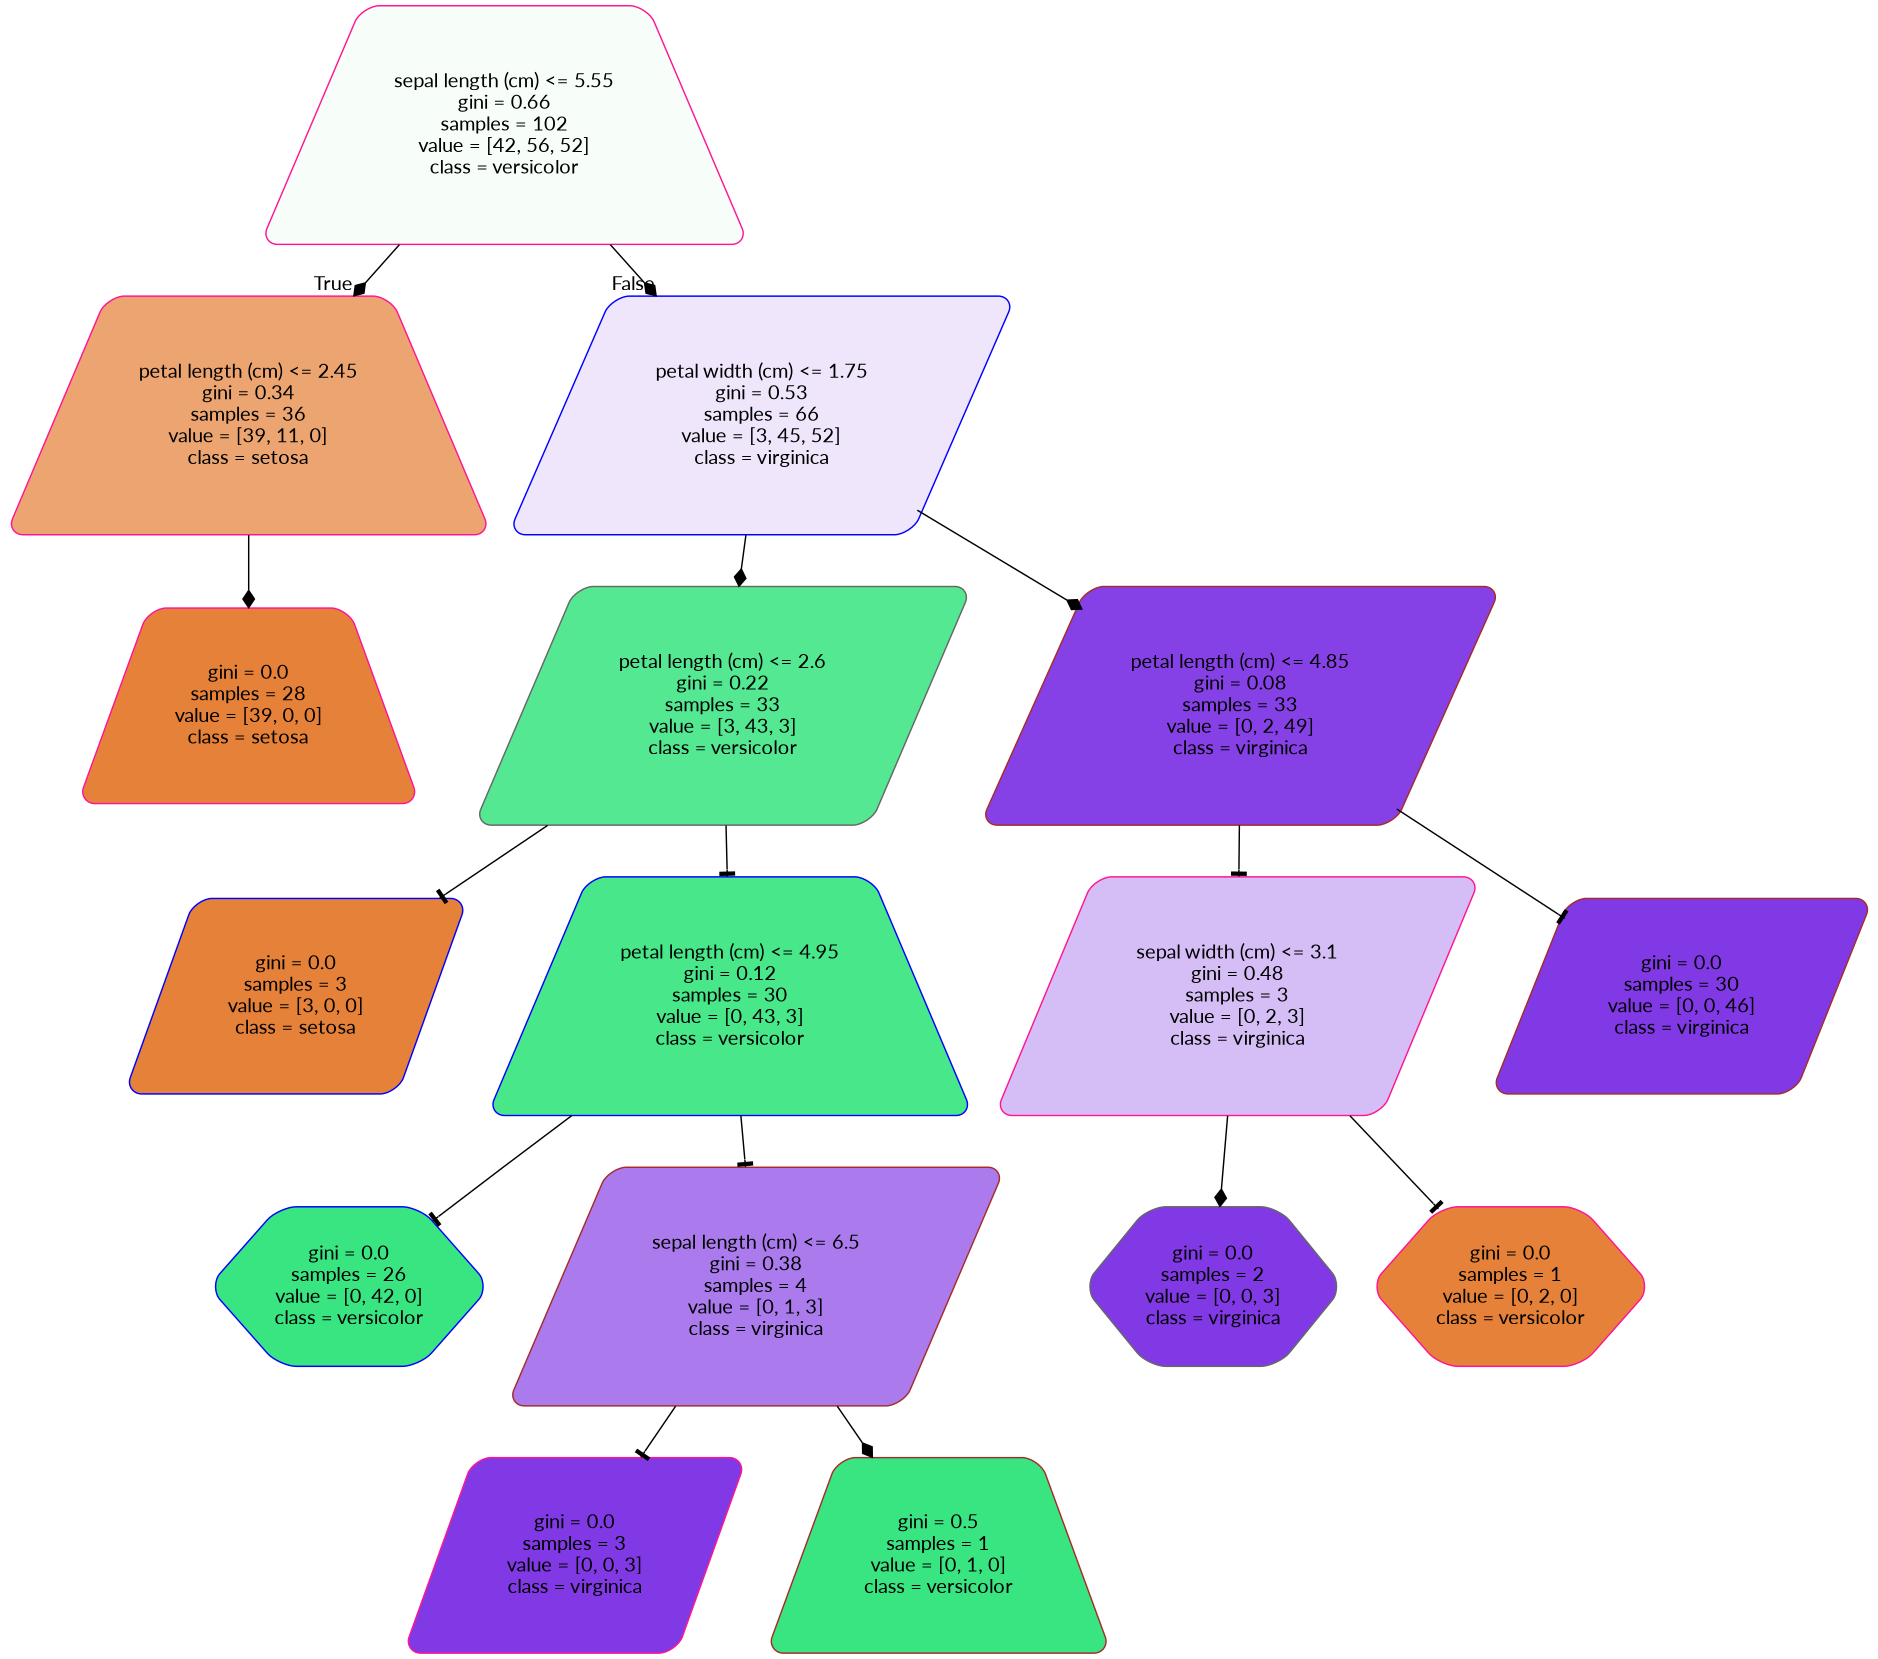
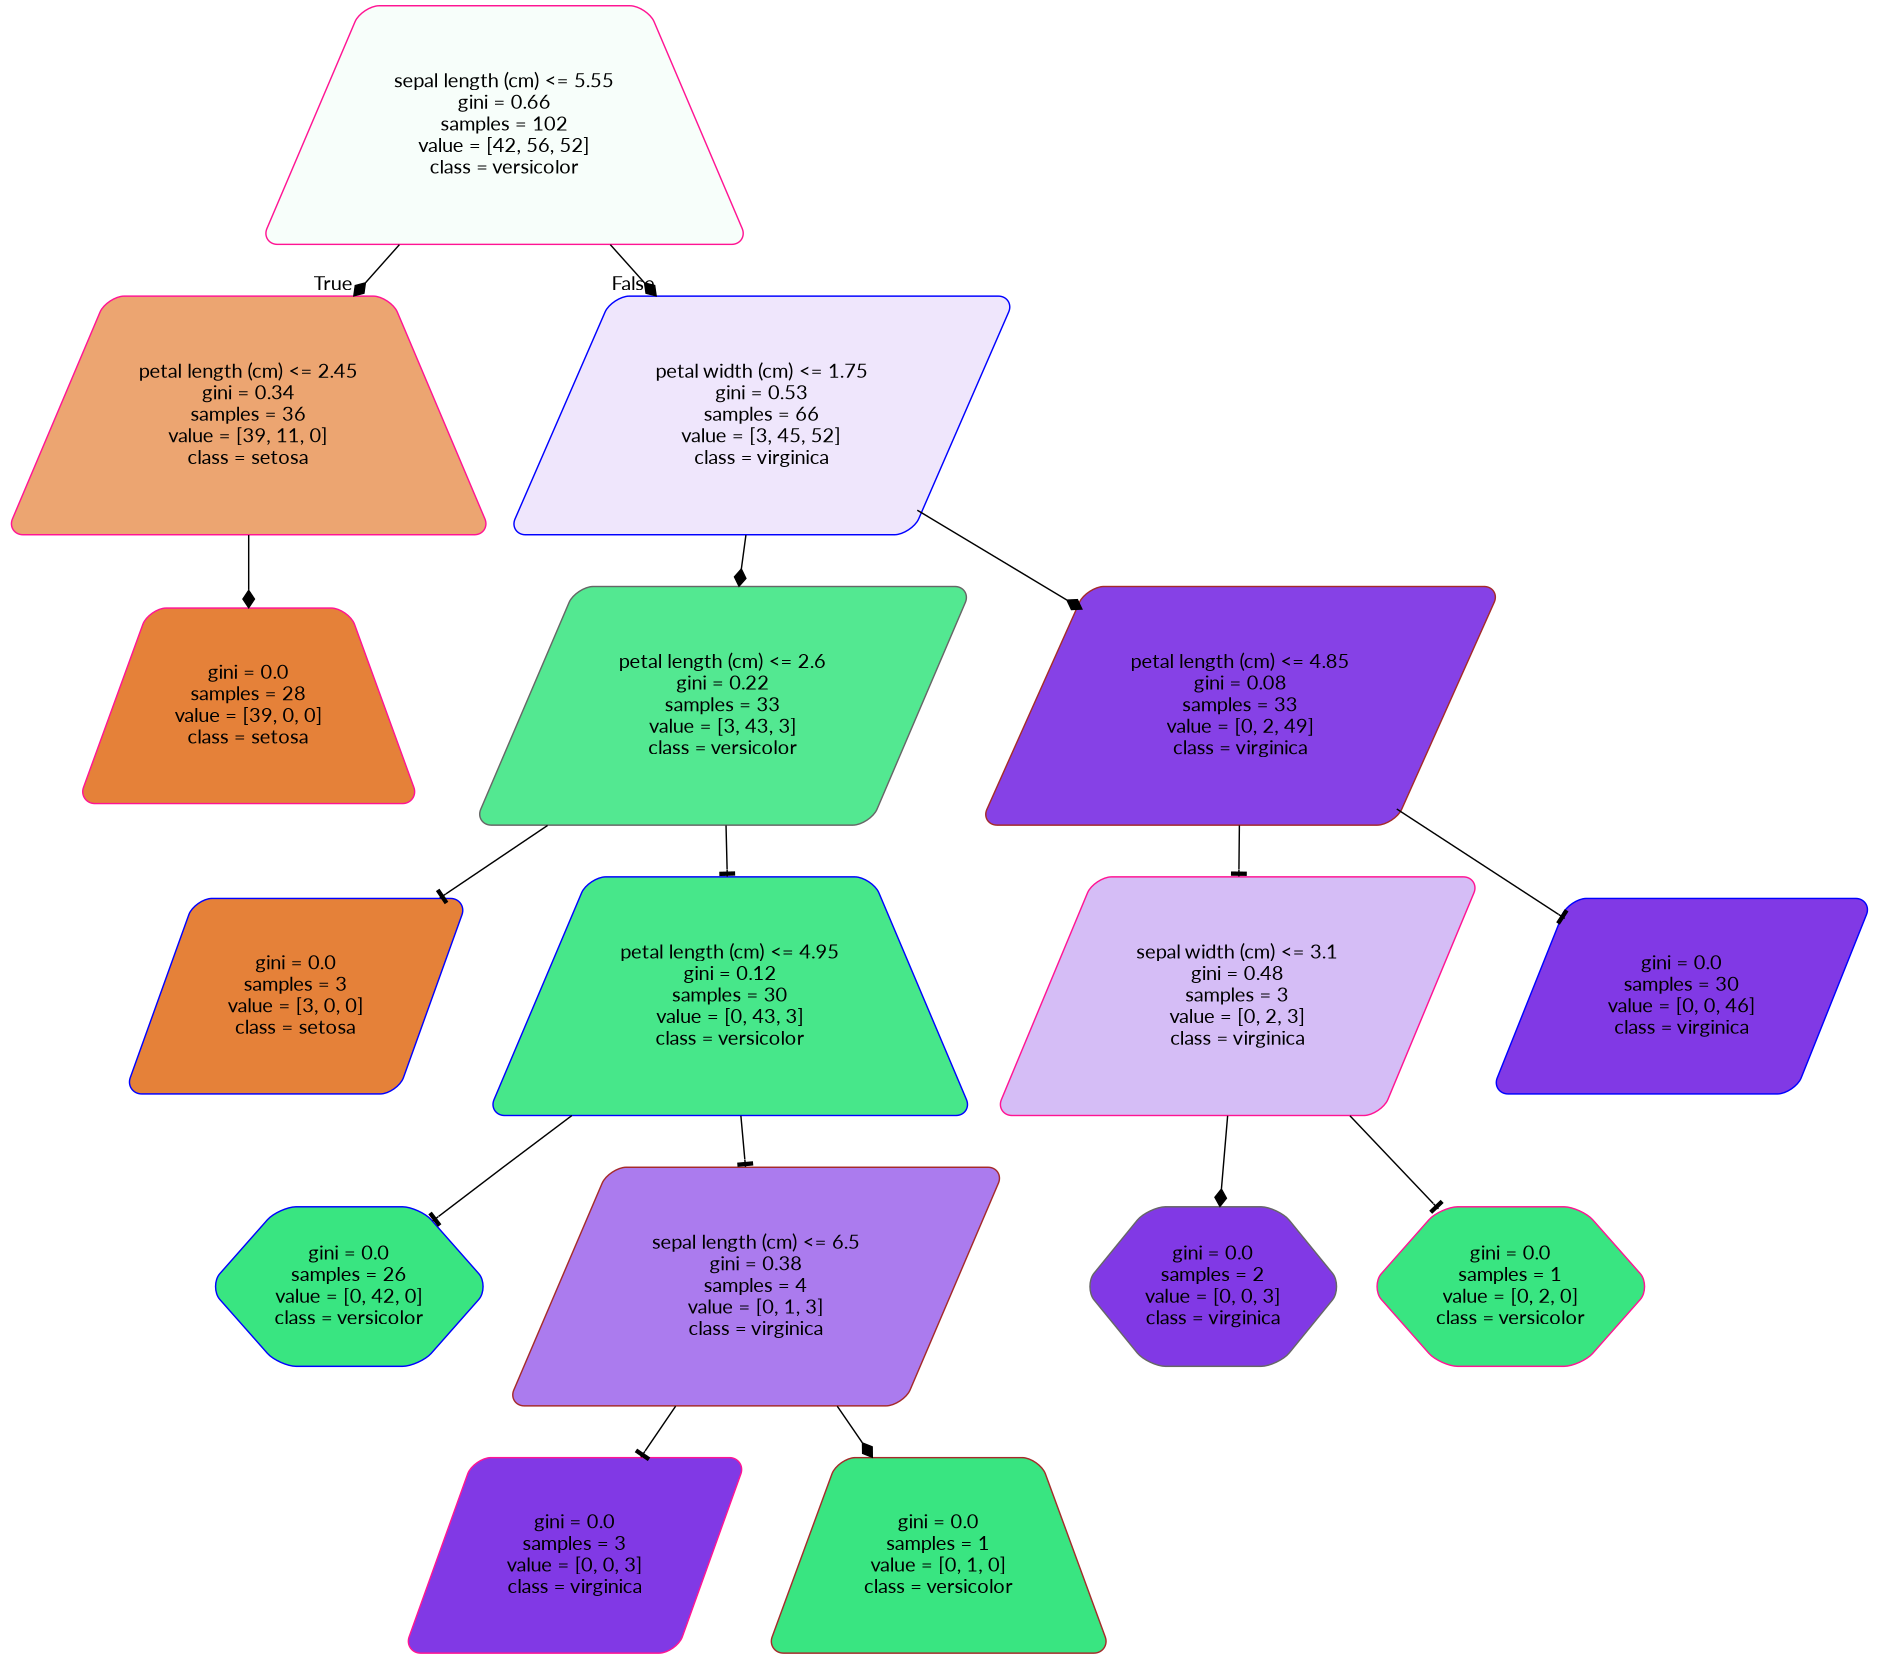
(1682, 996) -> (1682, 996)
(1511, 1287) -> (1511, 1287)
(939, 1555) -> (939, 1555)
